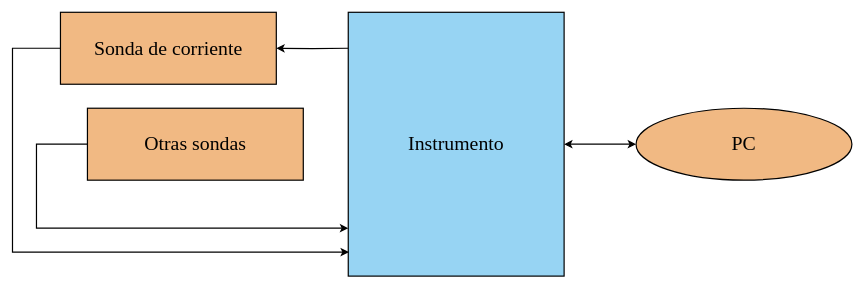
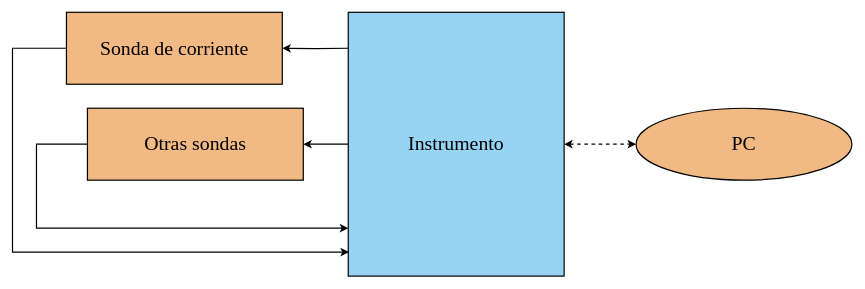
(168, 48) -> (174, 48)
none -> (329, 144)
(600, 144) -> (600, 144)
